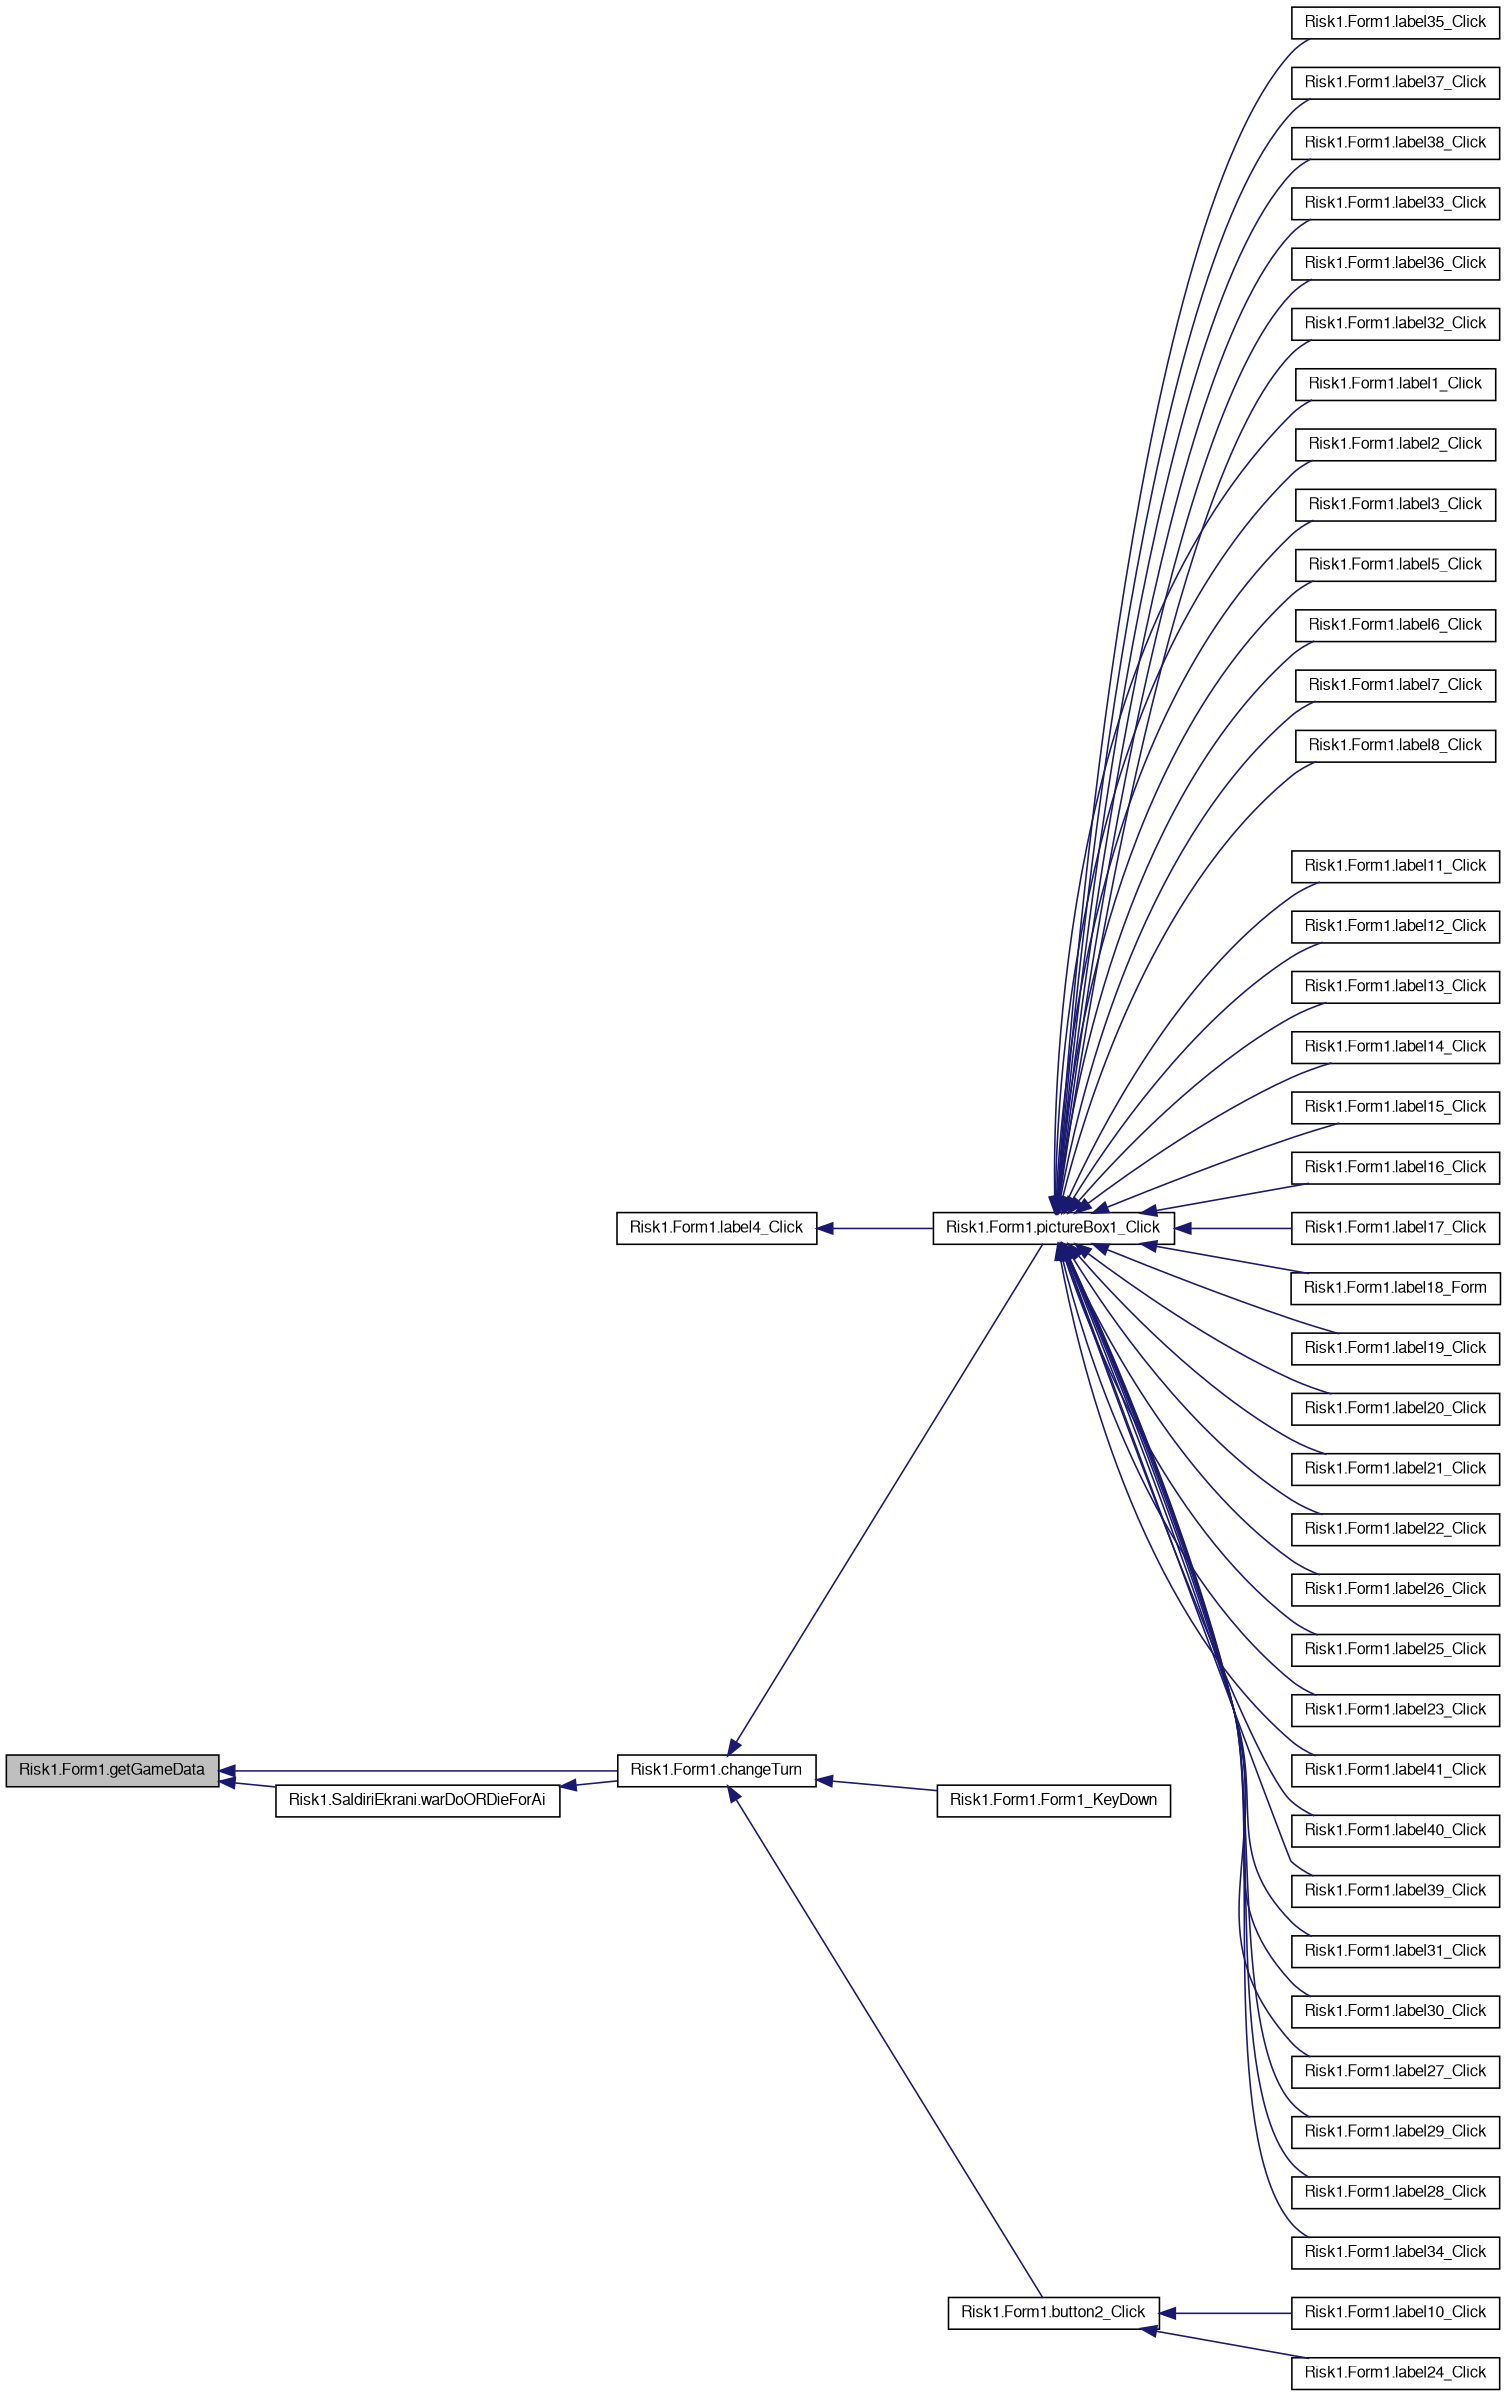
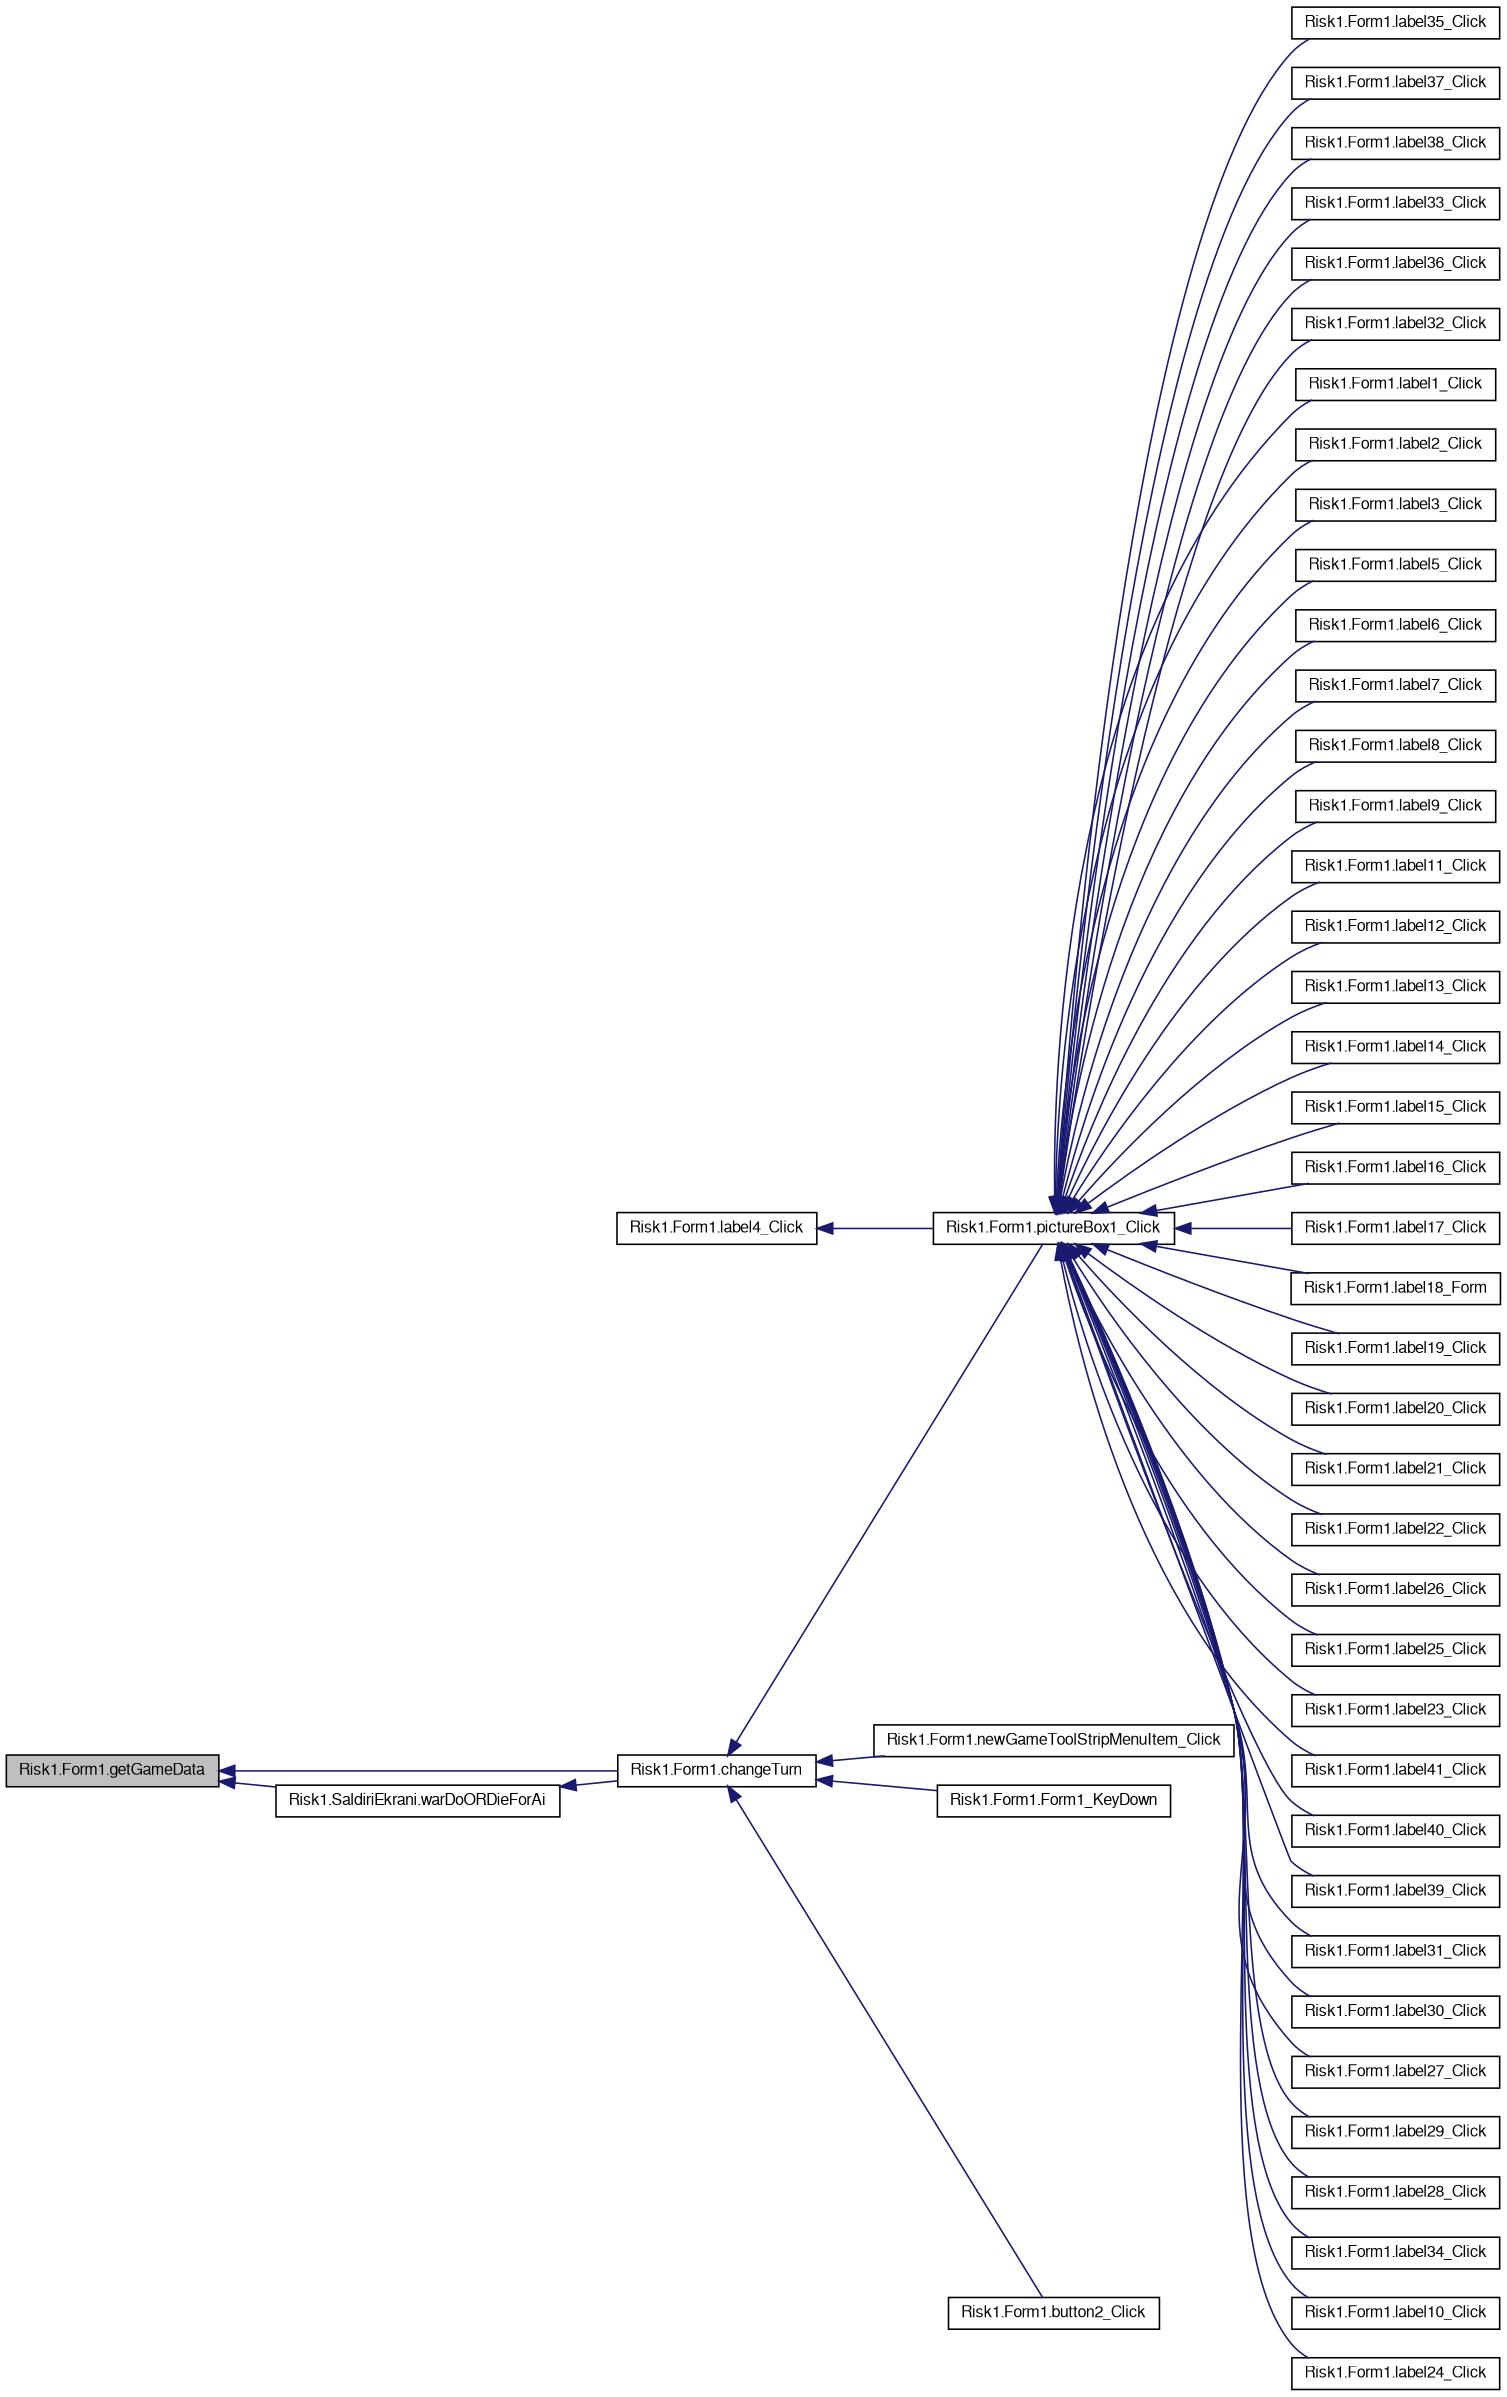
none -> (1396, 807)
none -> (1054, 1741)
(1234, 2313) -> (1241, 1771)
(1233, 2345) -> (1242, 1802)
